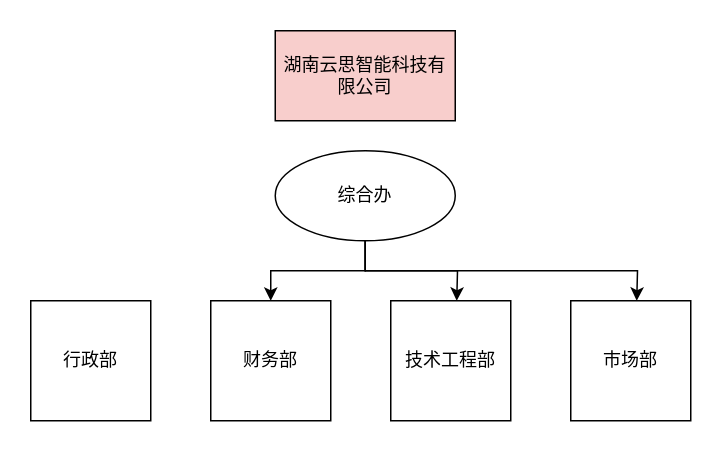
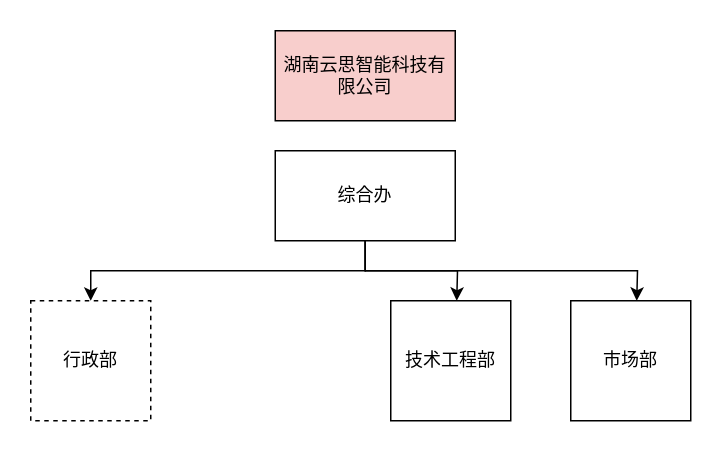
(365, 196) -> (365, 196)
none -> (170, 271)
(271, 281) -> none
(91, 361) -> (91, 361)
(271, 361) -> none
